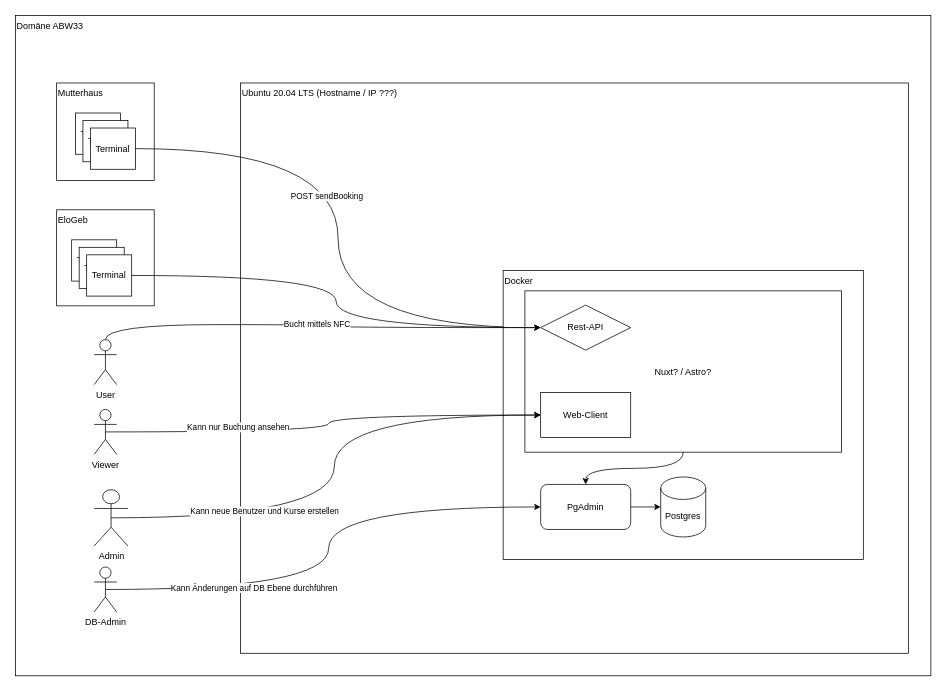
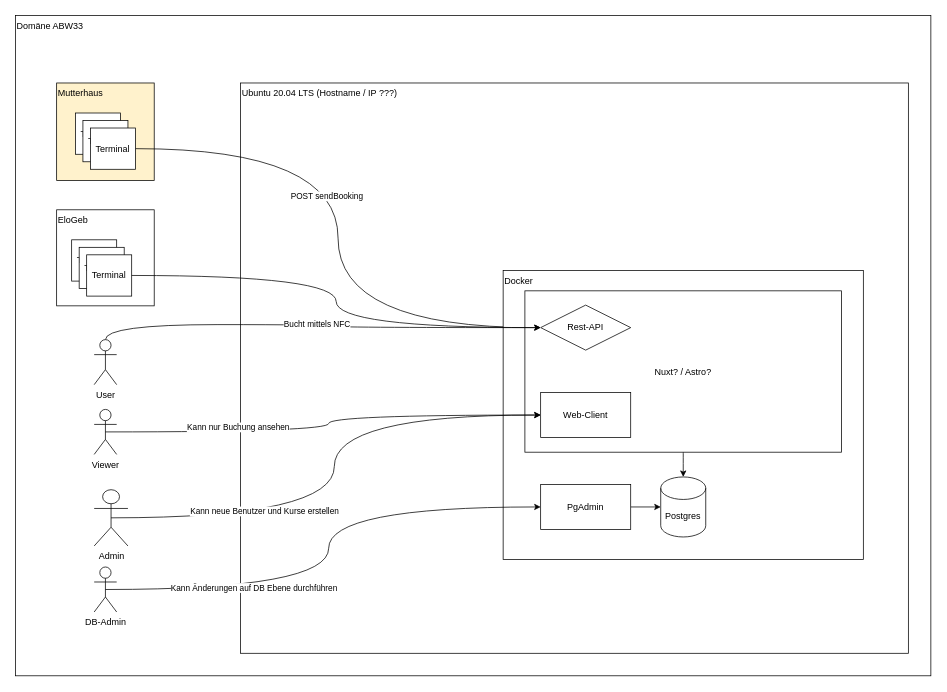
(83, 94) -> (83, 94)
(636, 468) -> (683, 462)
(585, 507) -> (585, 507)
